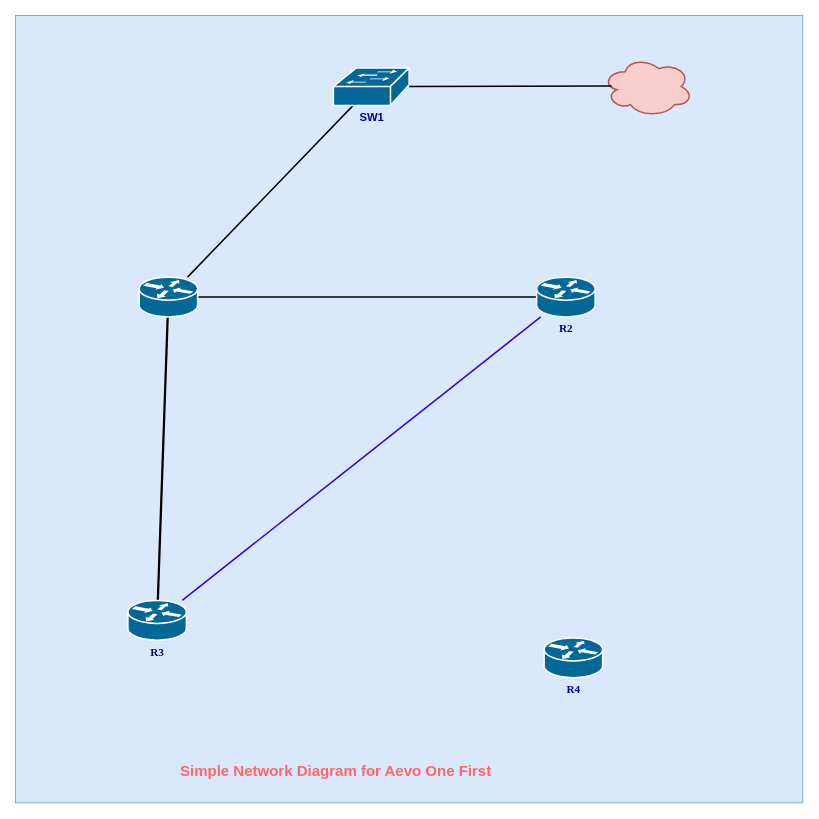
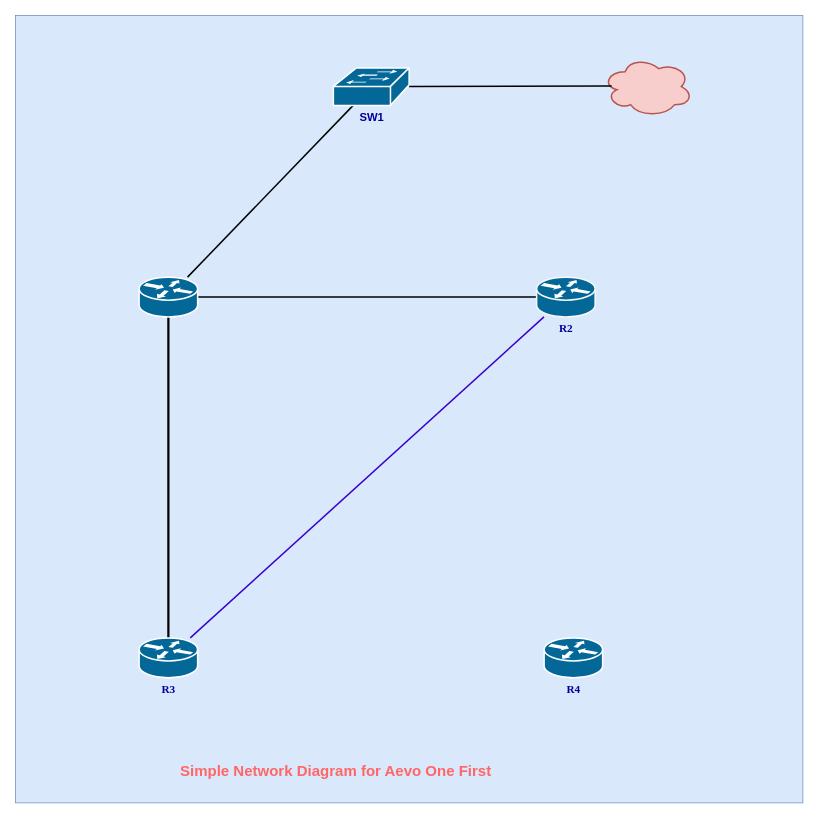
(157, 620) -> (168, 658)
